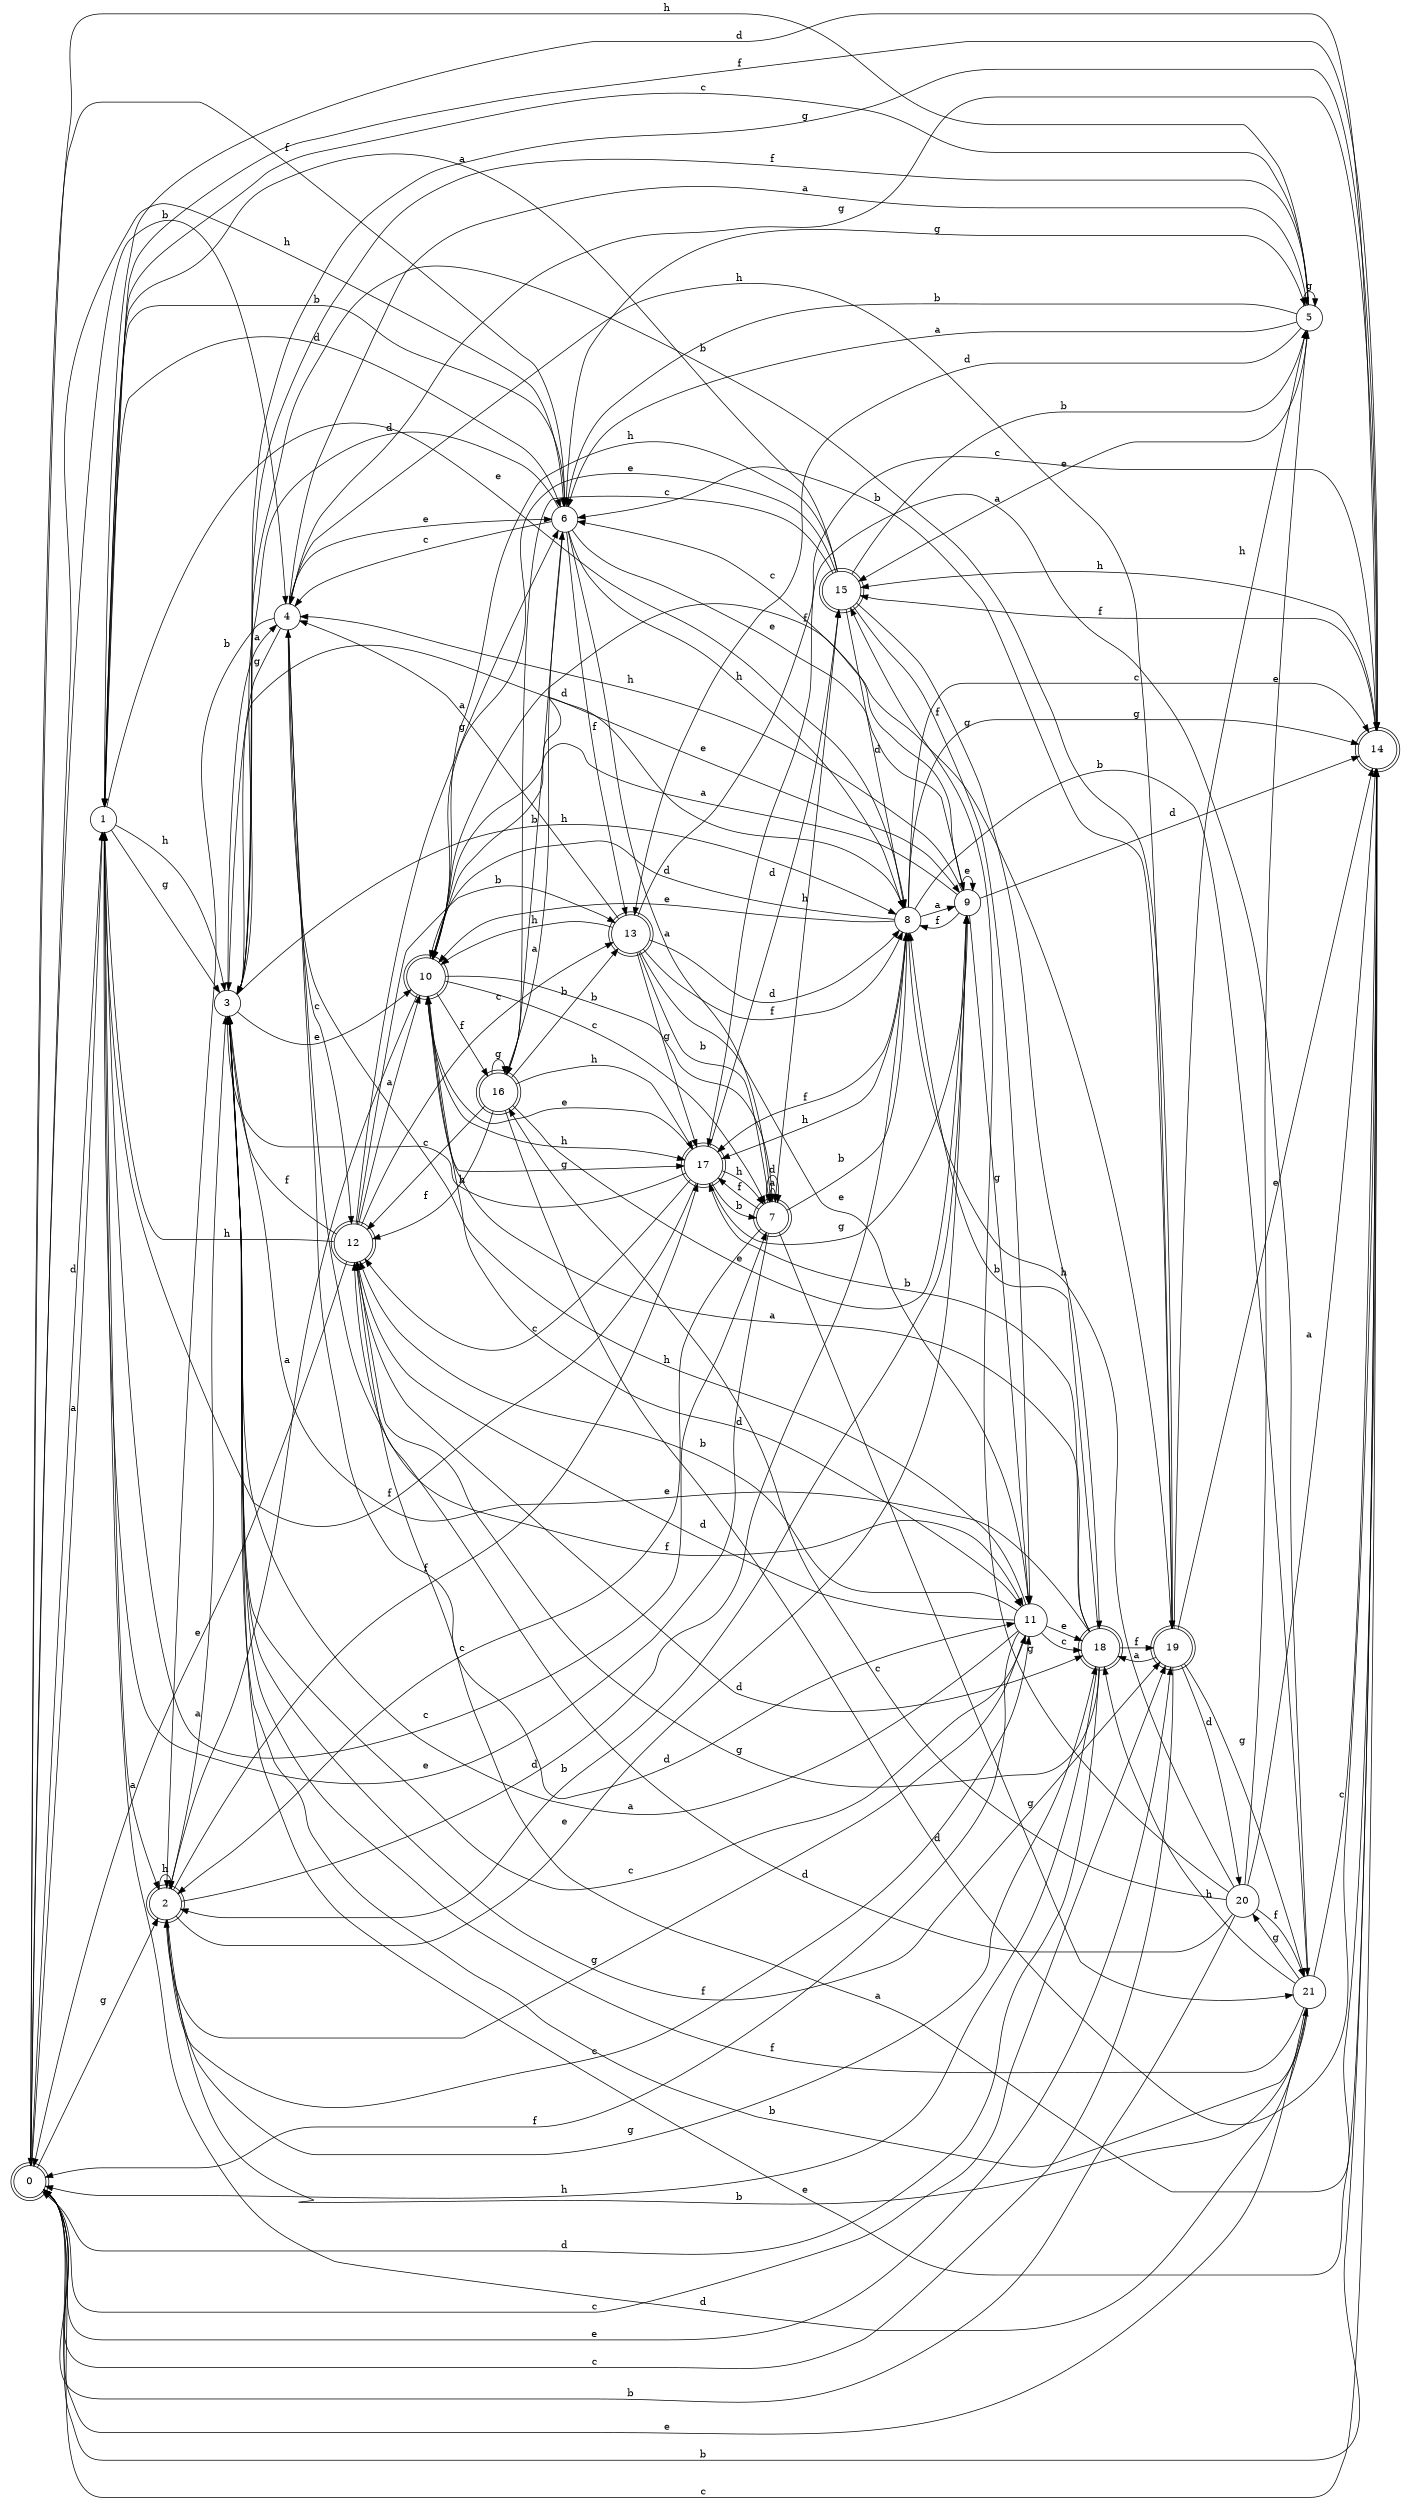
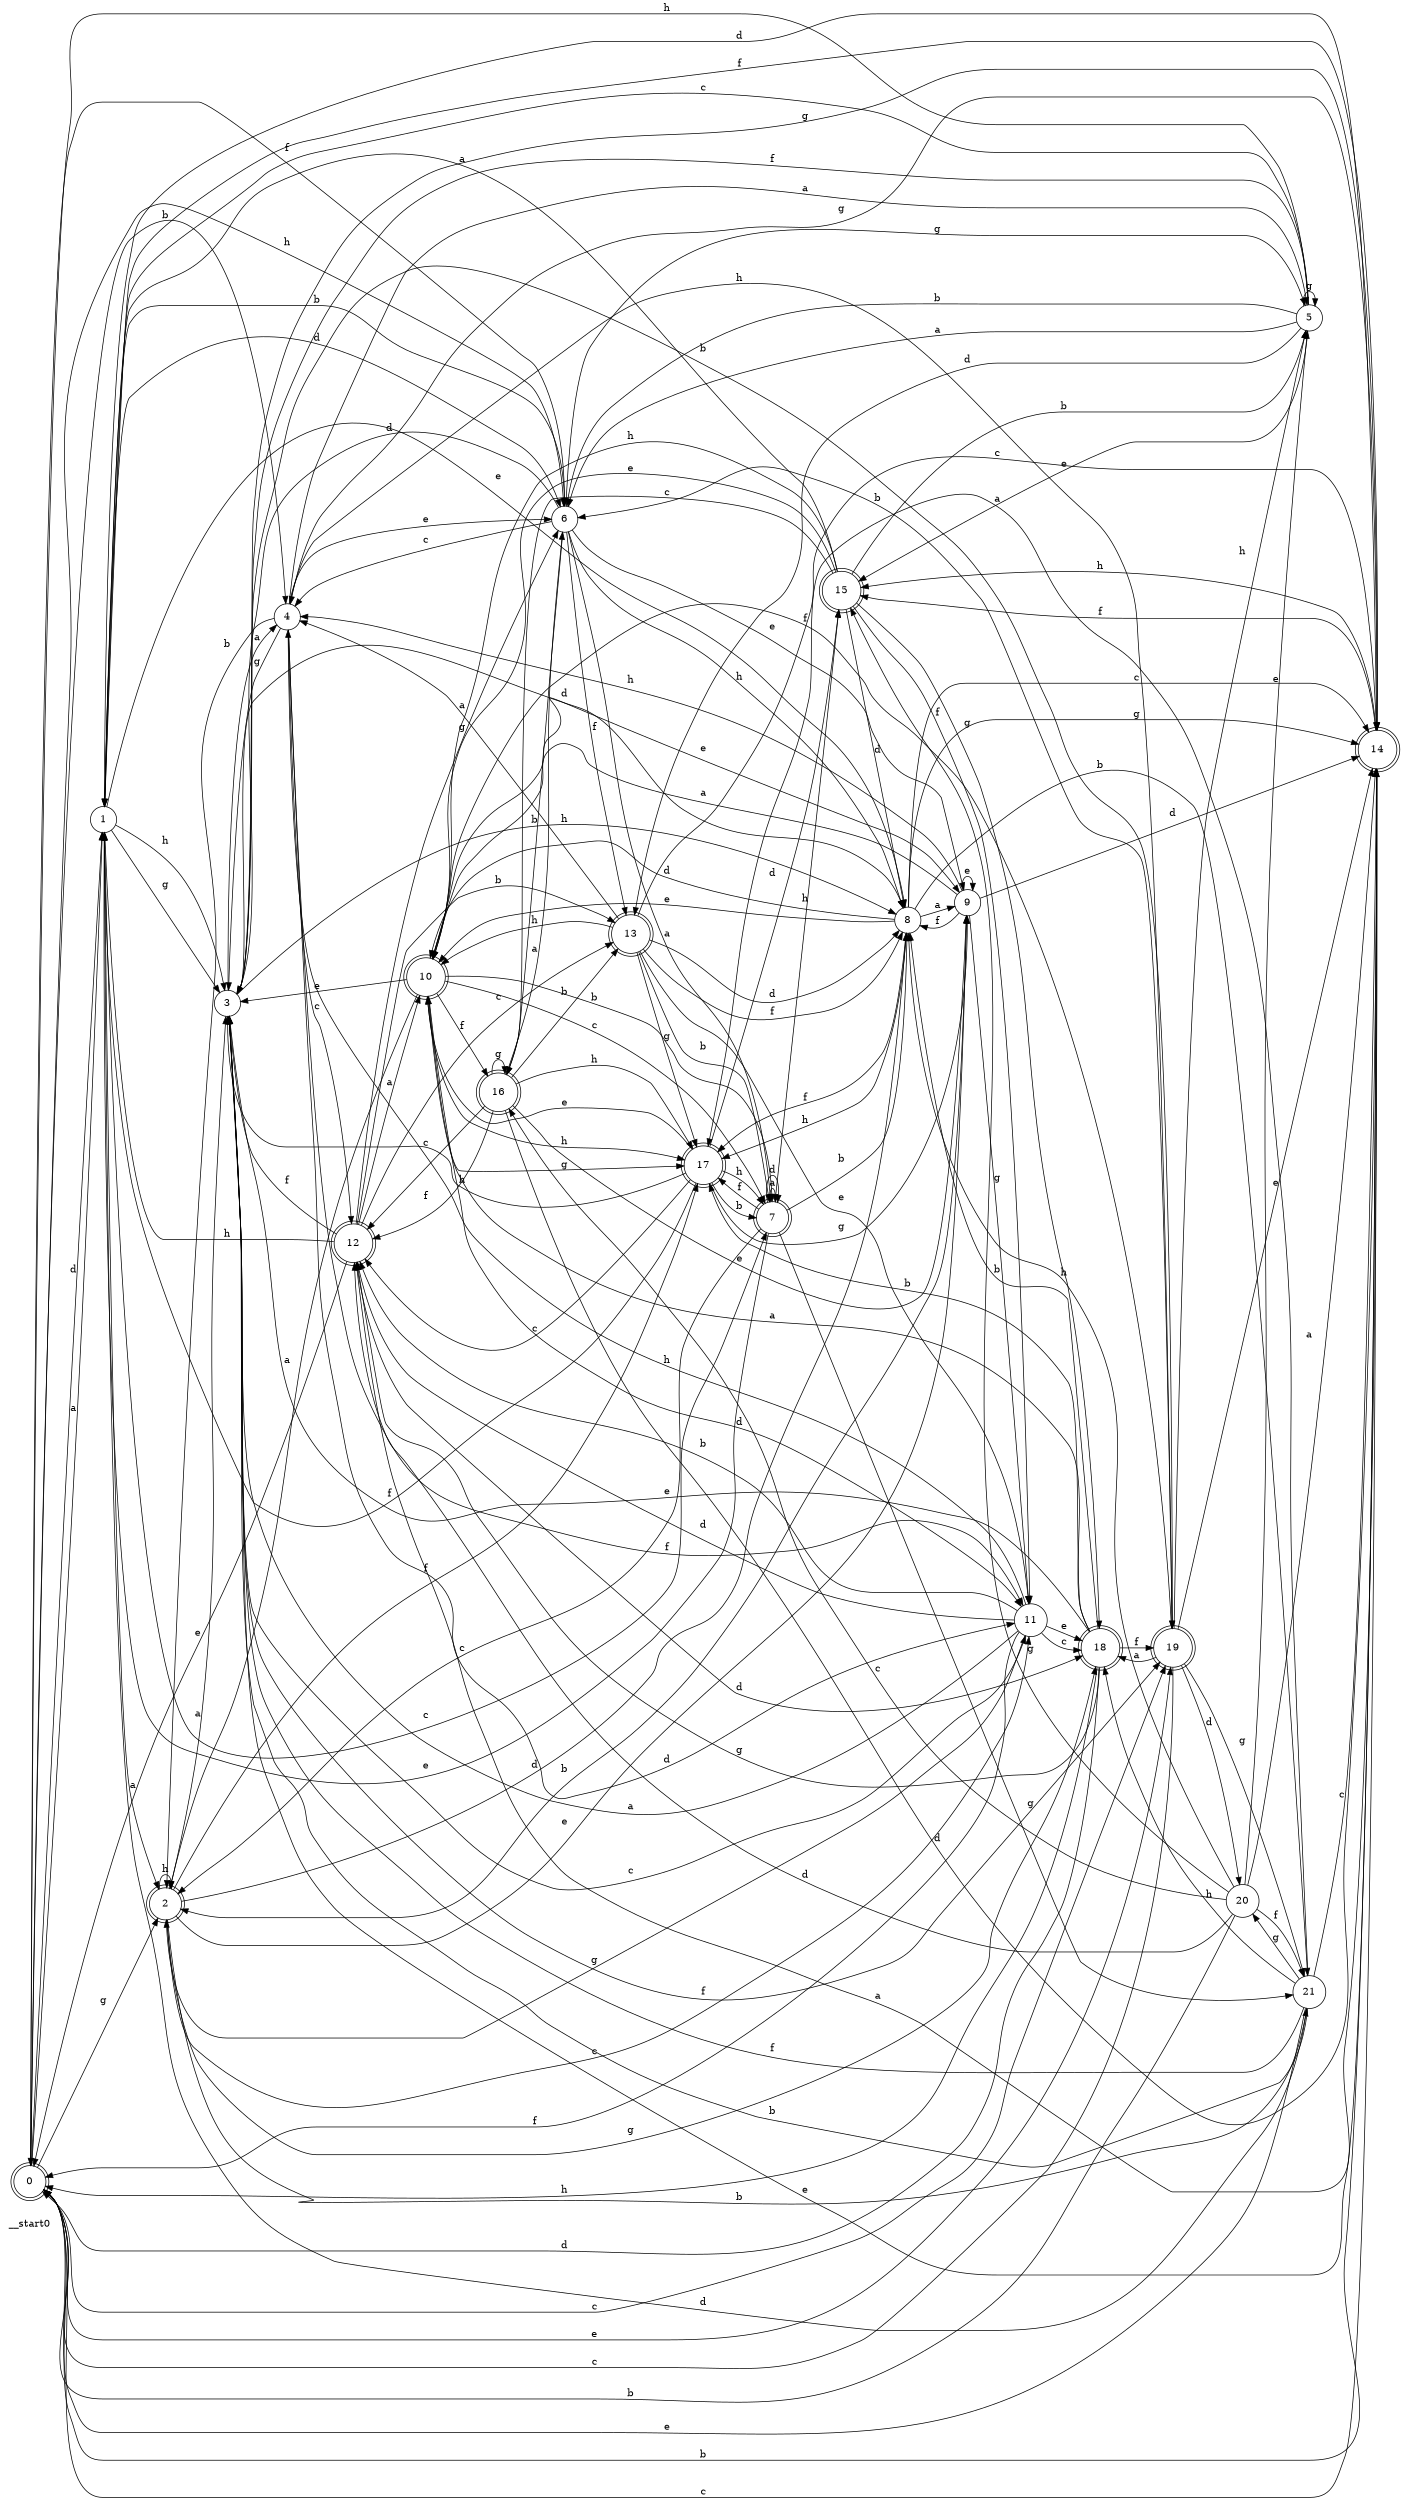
(793, 609) -> none
(319, 1043) -> (327, 990)
none -> (30, 2224)
